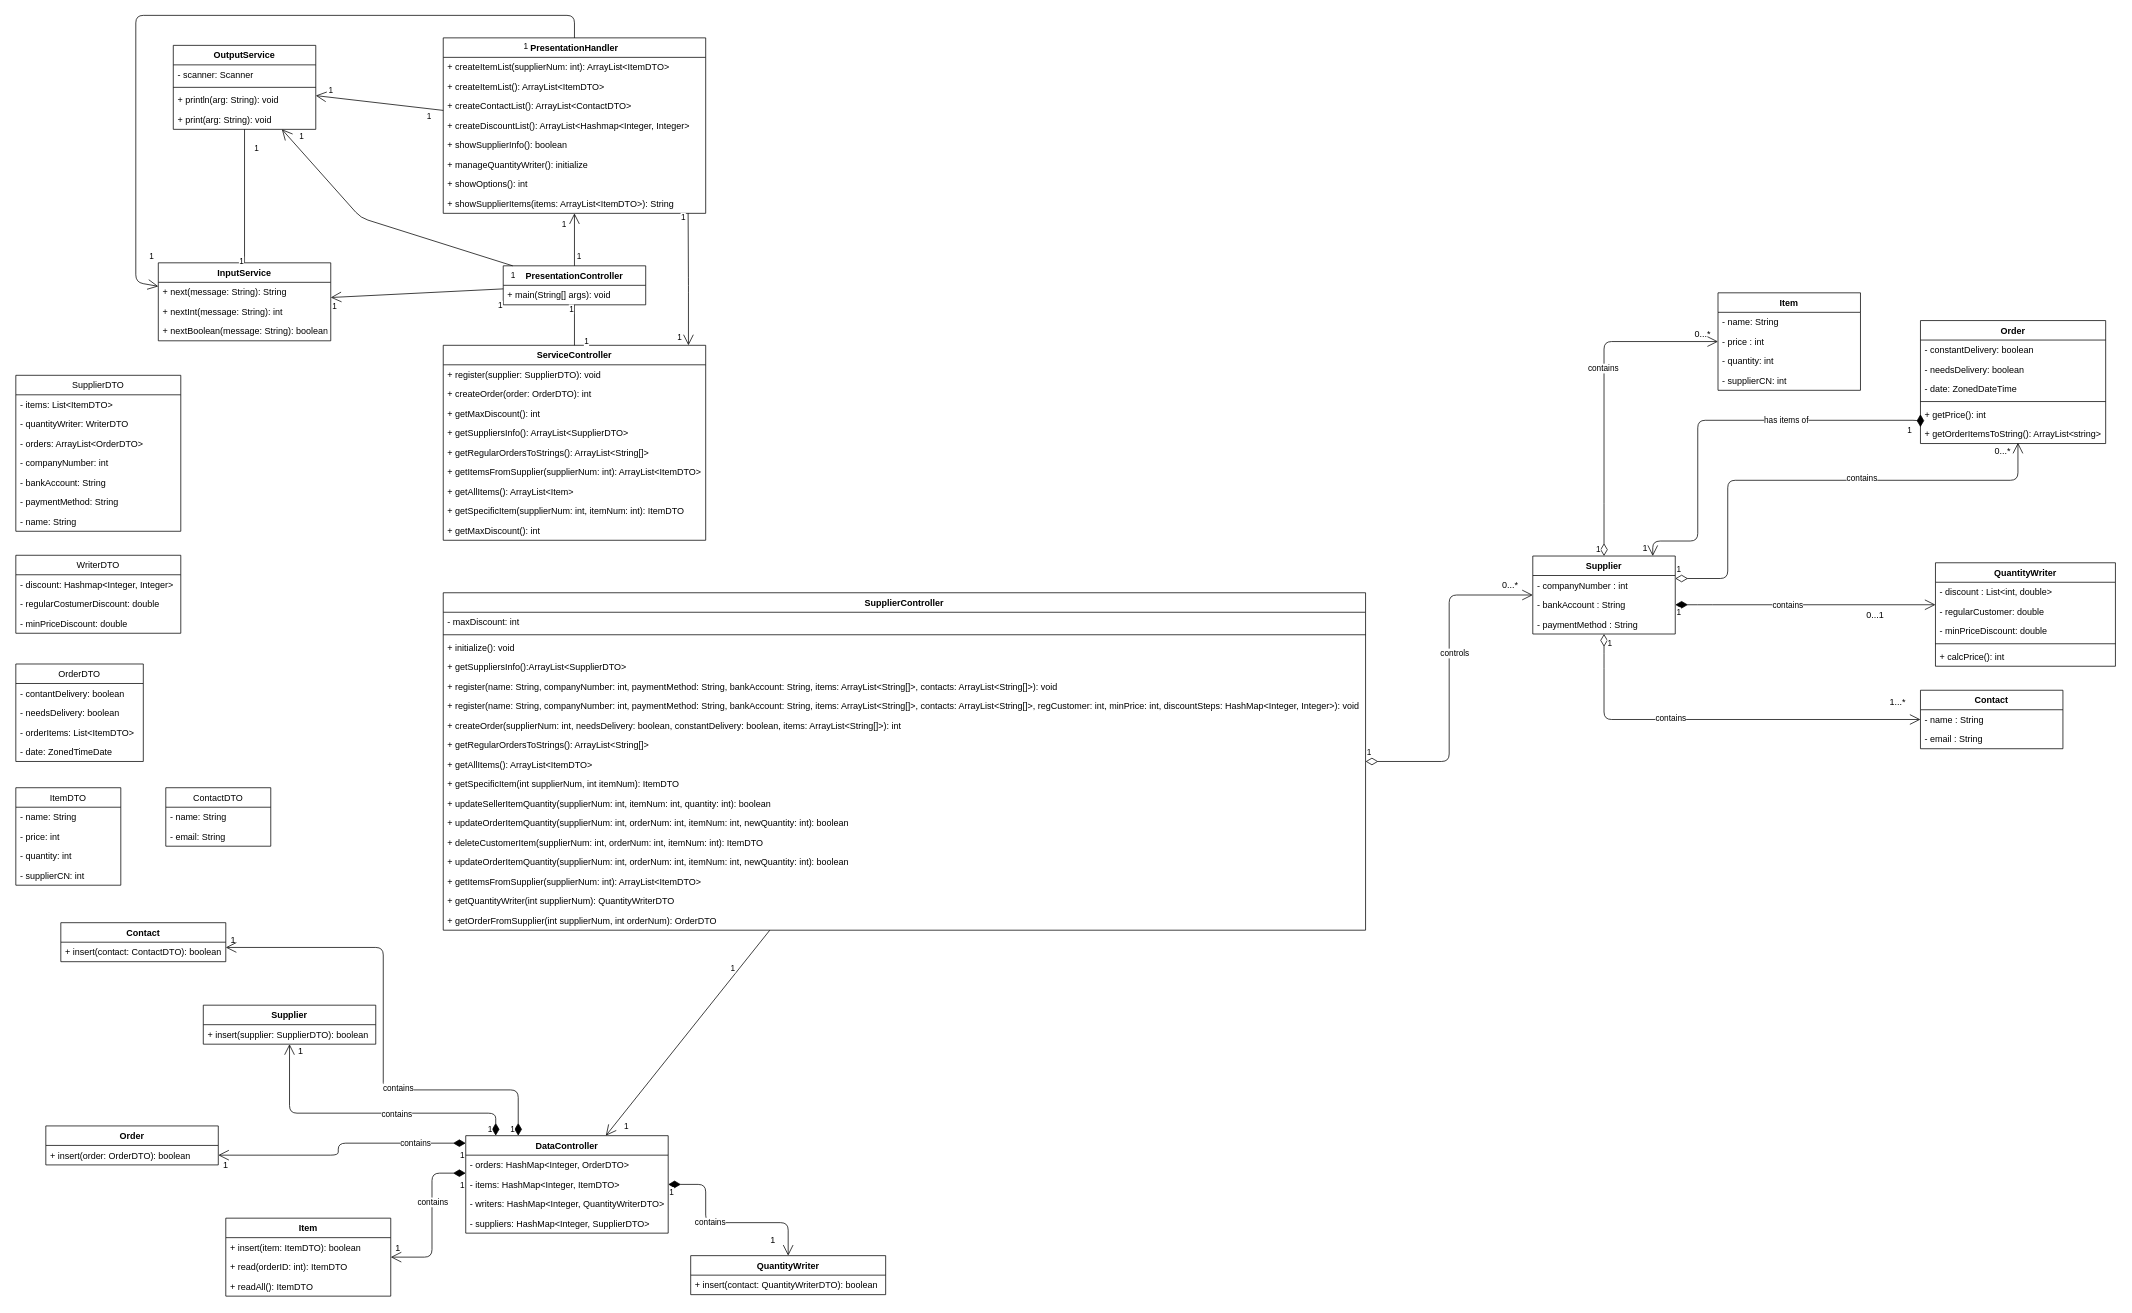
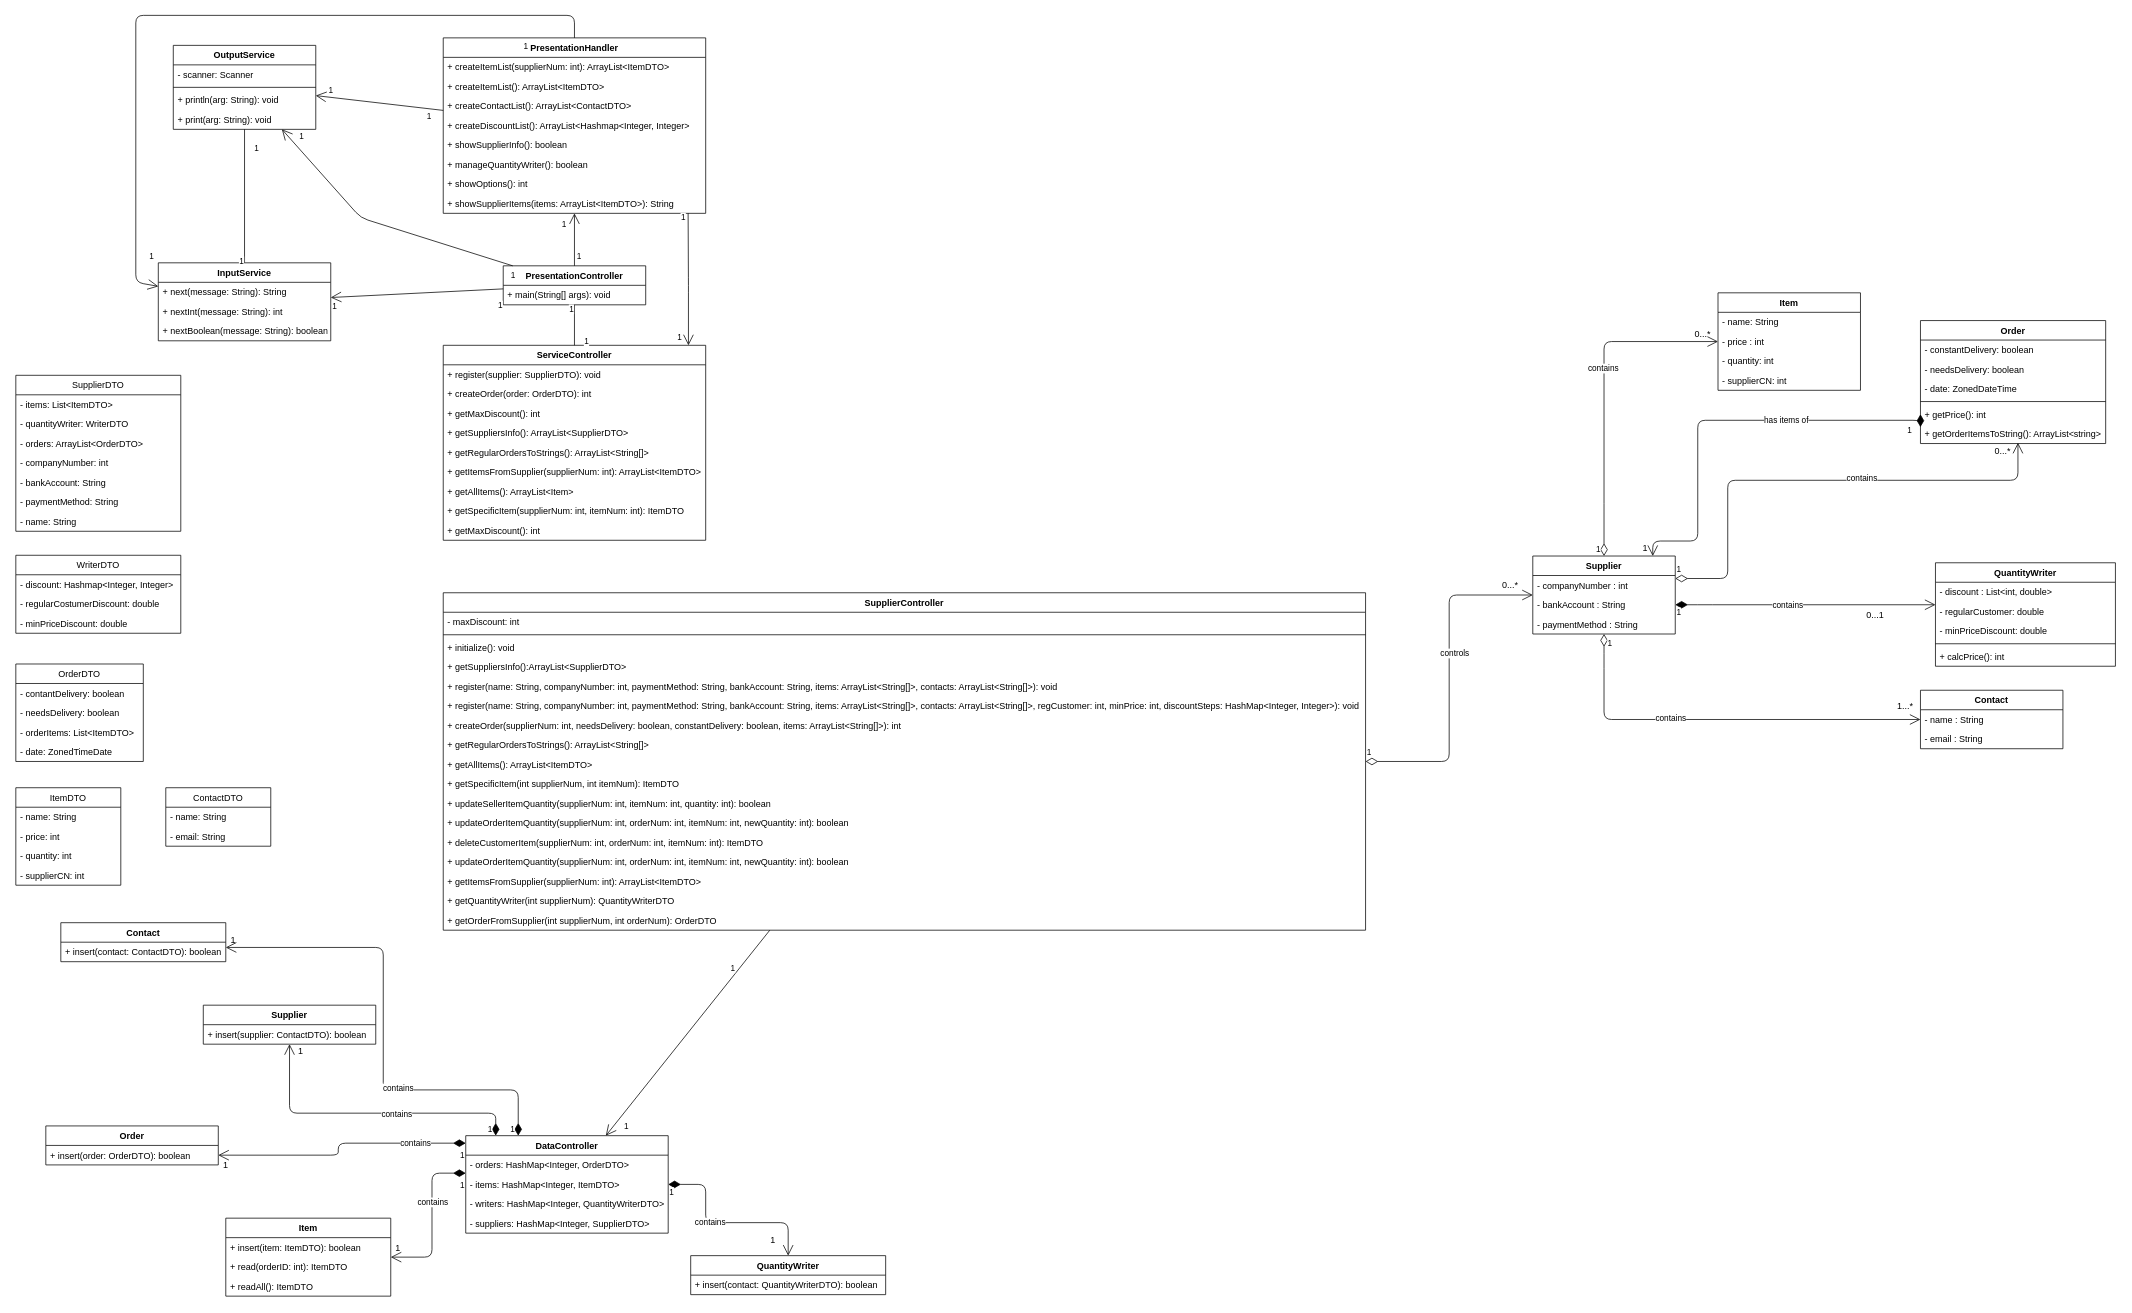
(526, 165) -> (523, 165)
(1898, 702) -> (1905, 706)
(295, 1035) -> (295, 1035)
